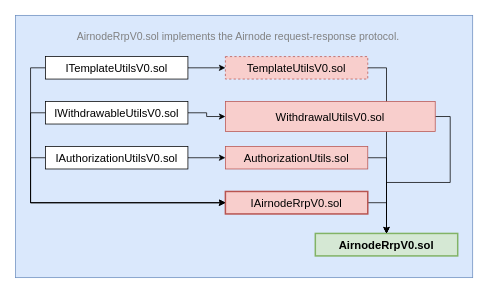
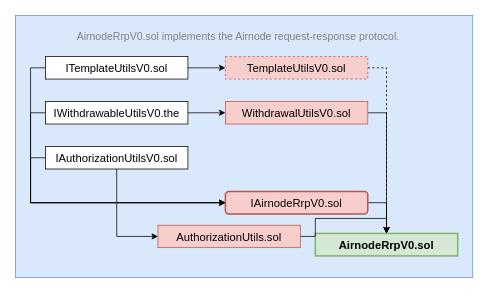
(387, 80) -> (387, 80)
(117, 113) -> (117, 113)
(330, 117) -> (297, 113)
(297, 158) -> (229, 237)
(297, 203) -> (297, 203)
